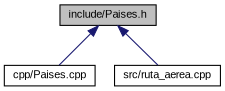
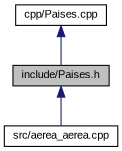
(75, 49) -> (61, 51)
(167, 76) -> (61, 136)
